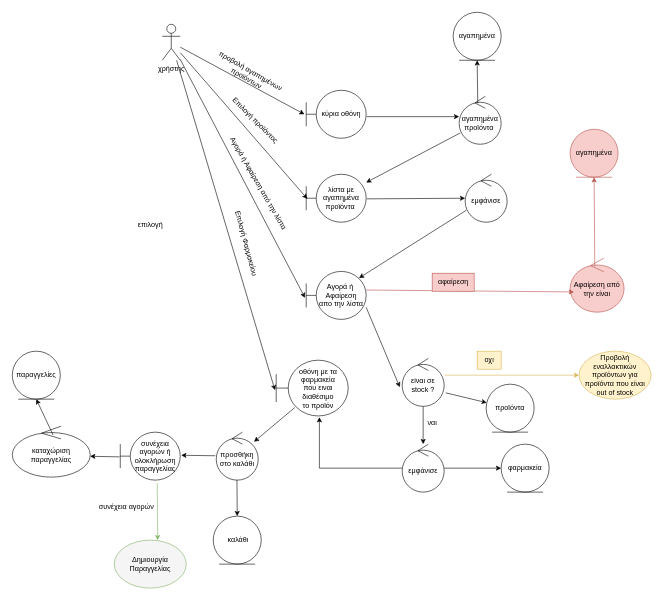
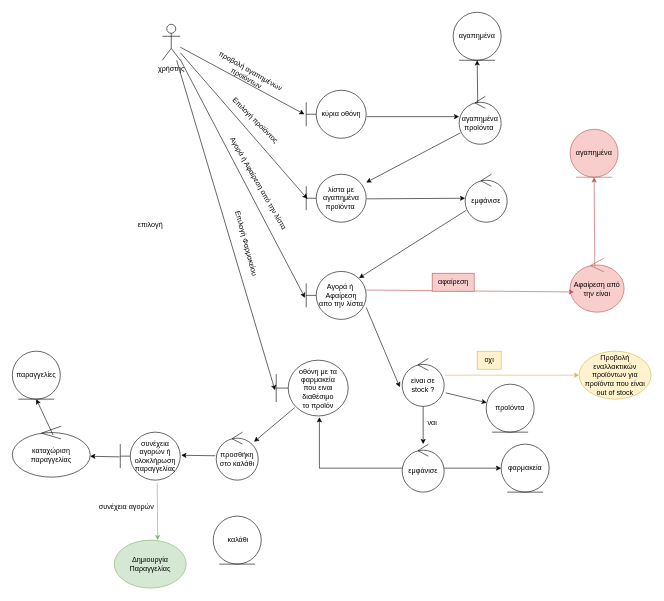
(237, 510) -> none
(150, 564) -> (150, 564)
